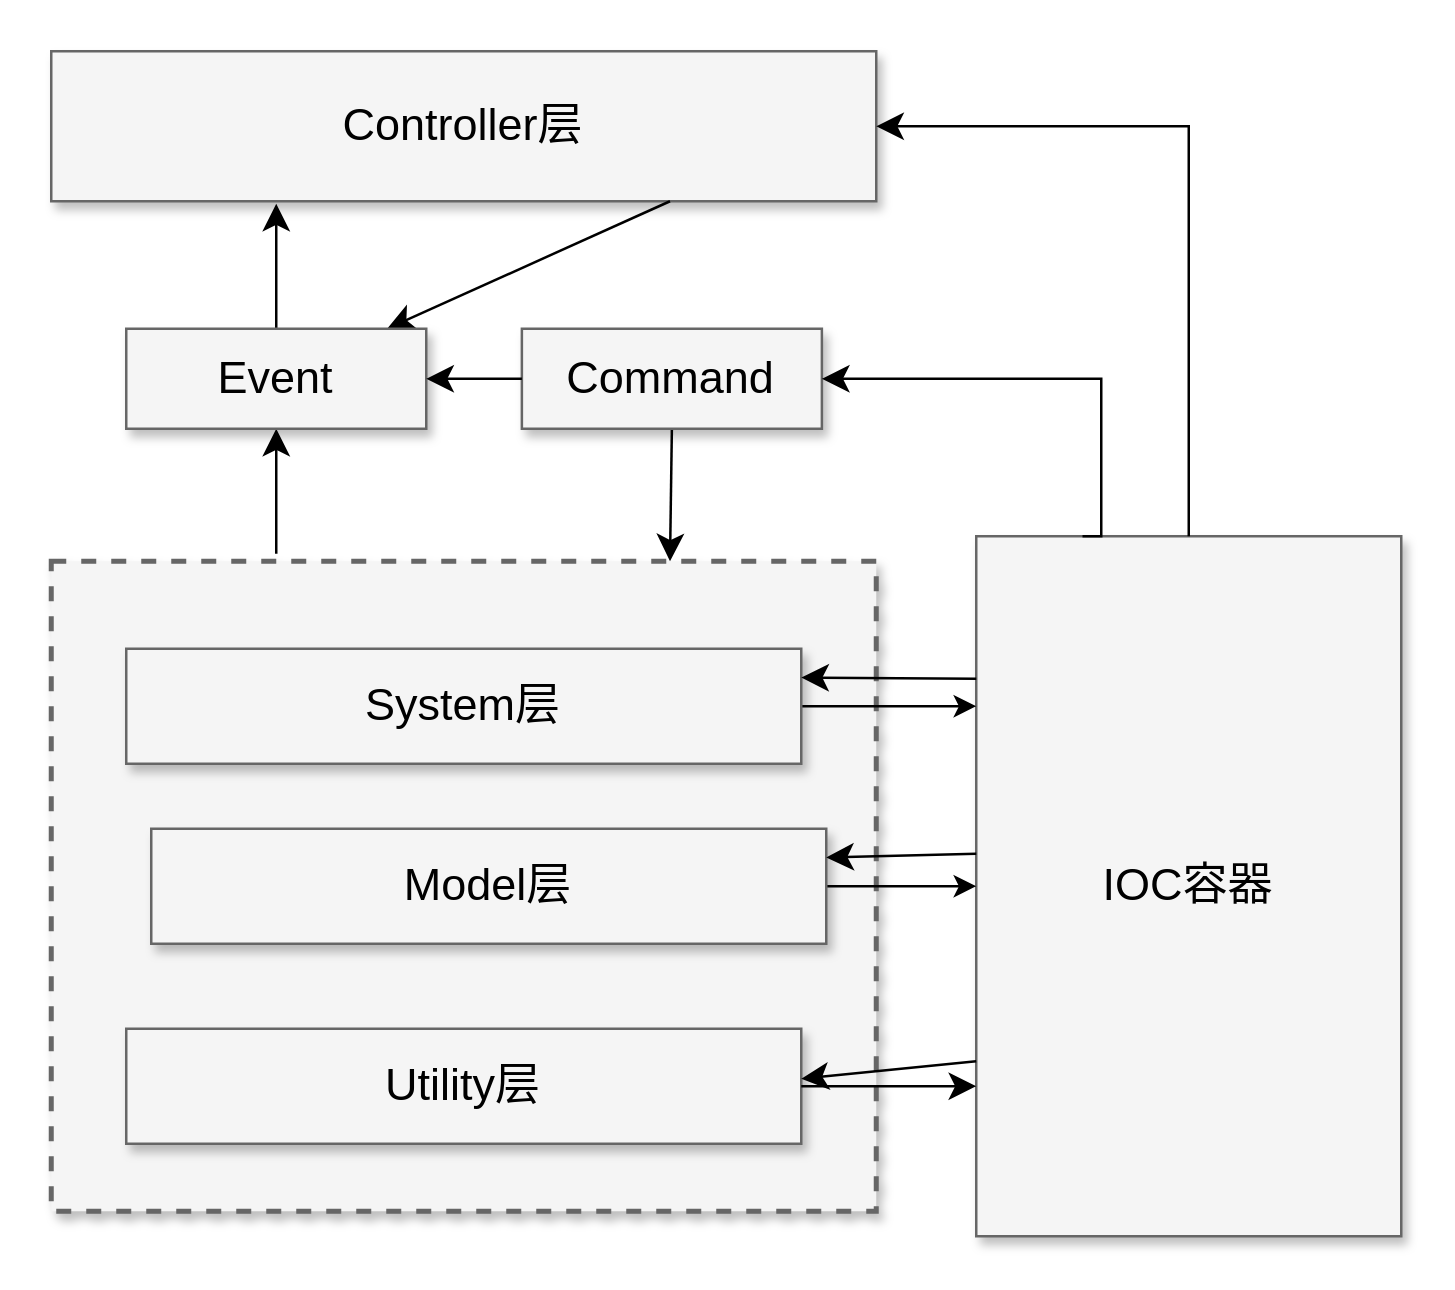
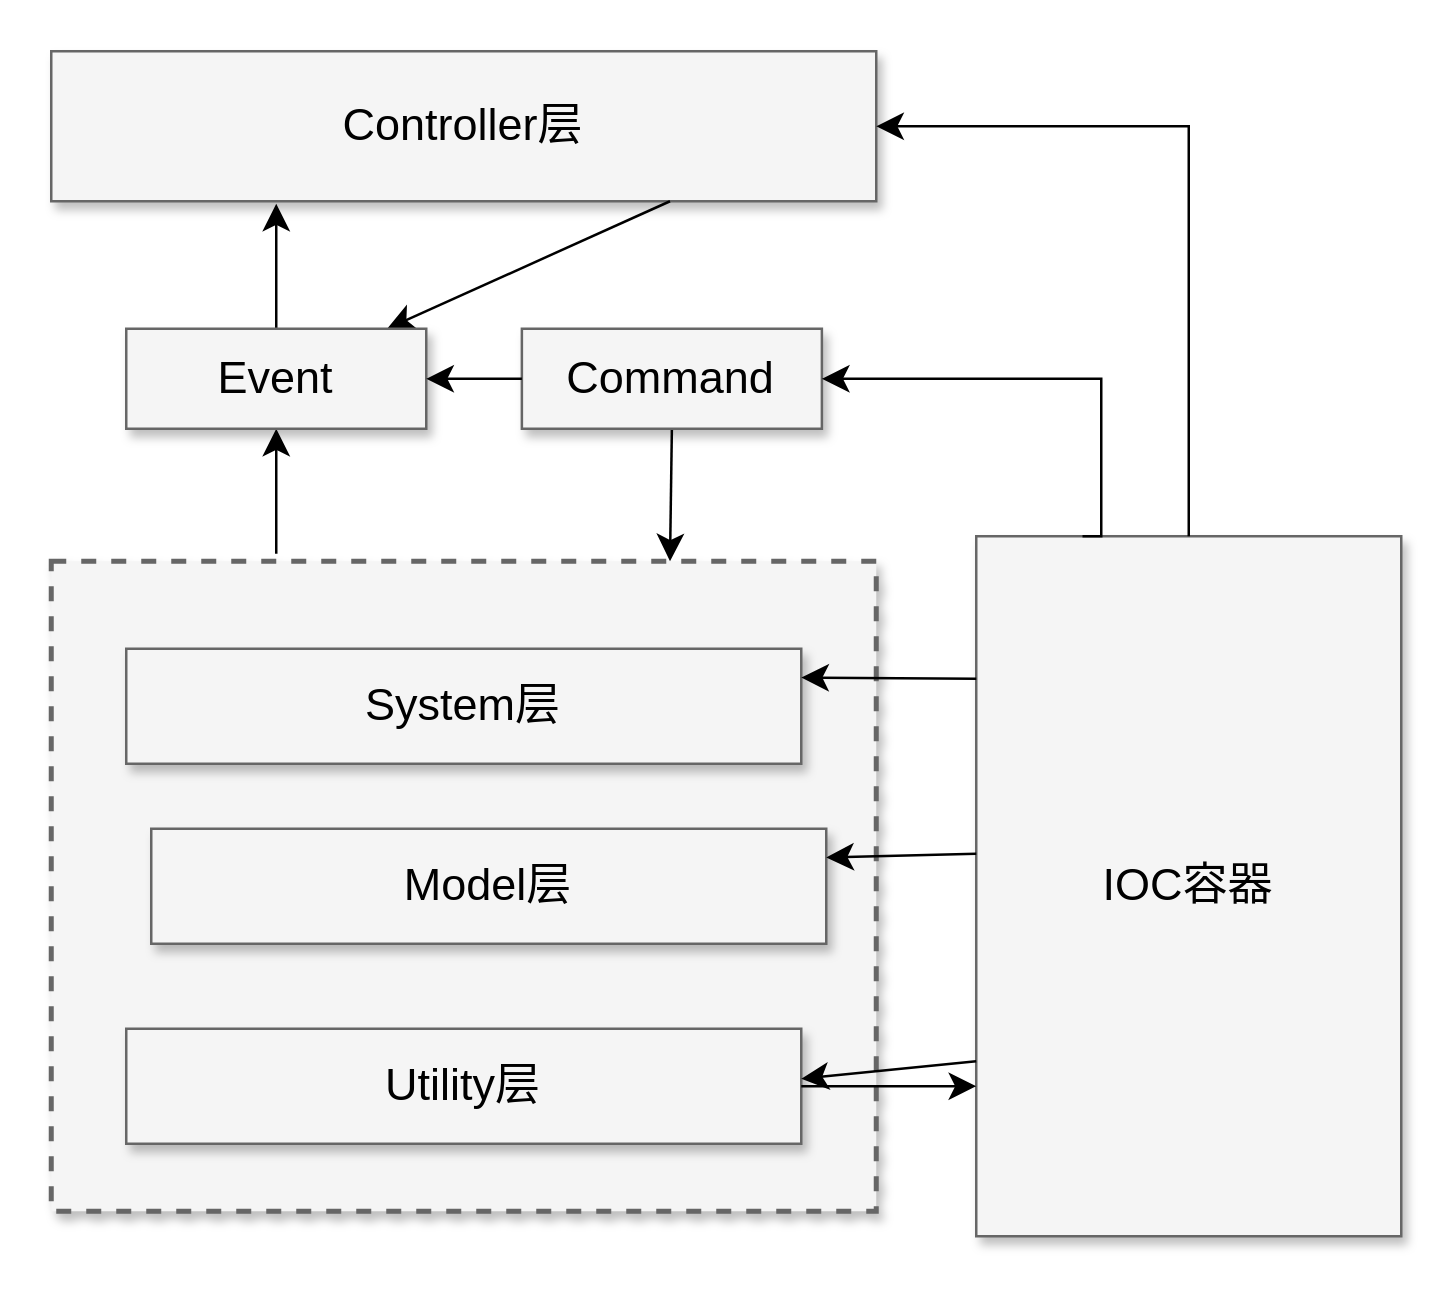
(881, 706) -> none
(893, 886) -> none
